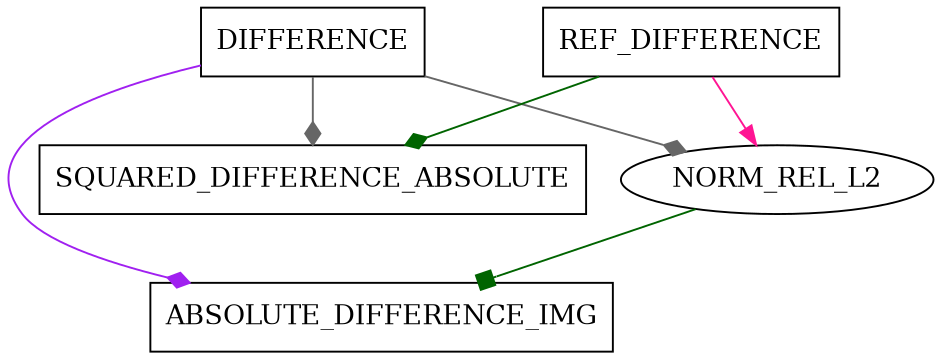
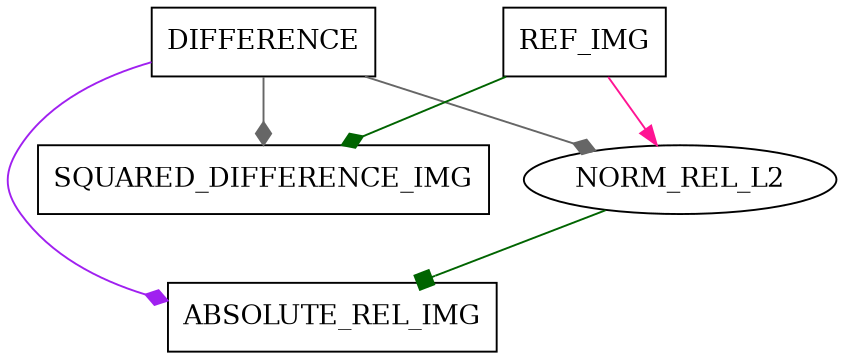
(691, 42) -> (585, 42)
(313, 180) -> (264, 180)
(382, 317) -> (332, 317)
